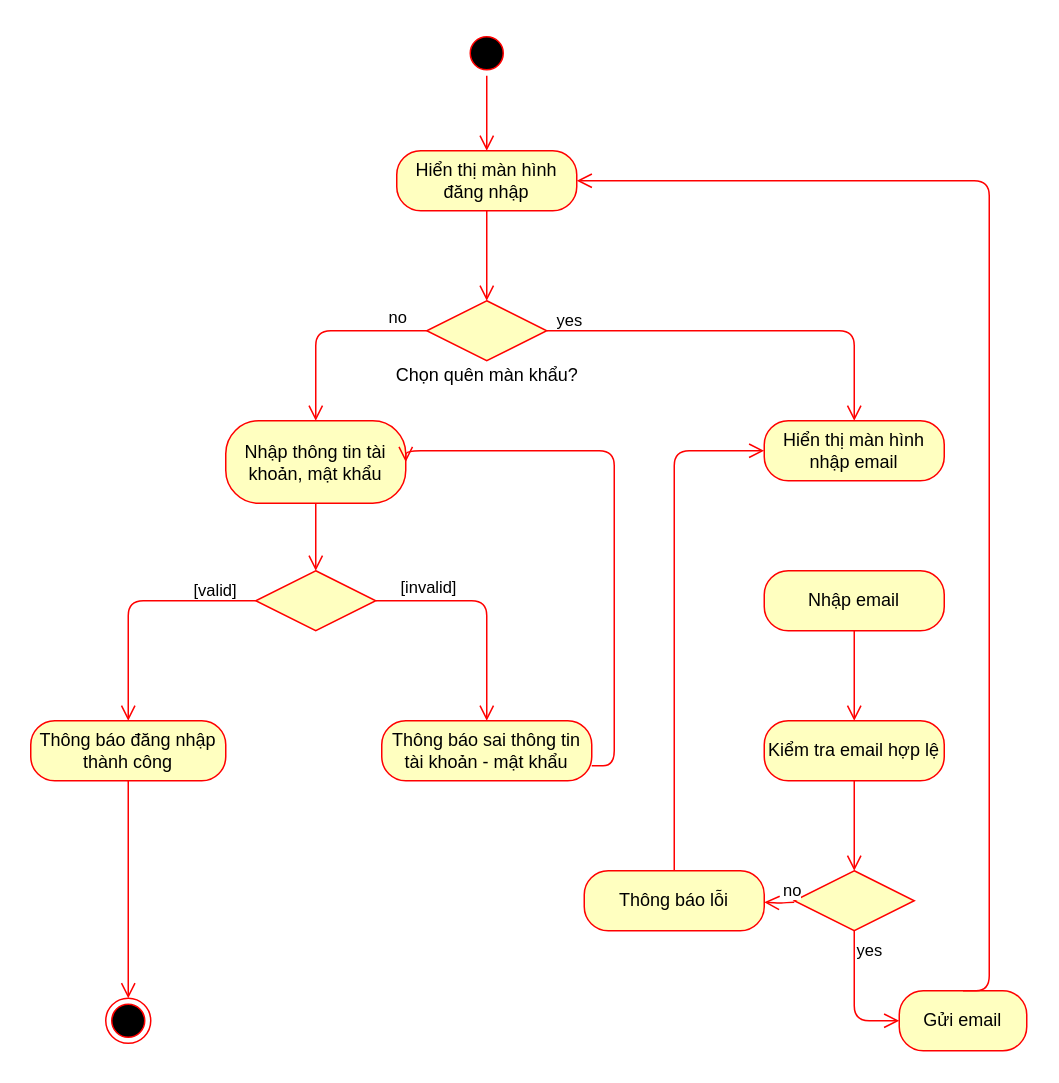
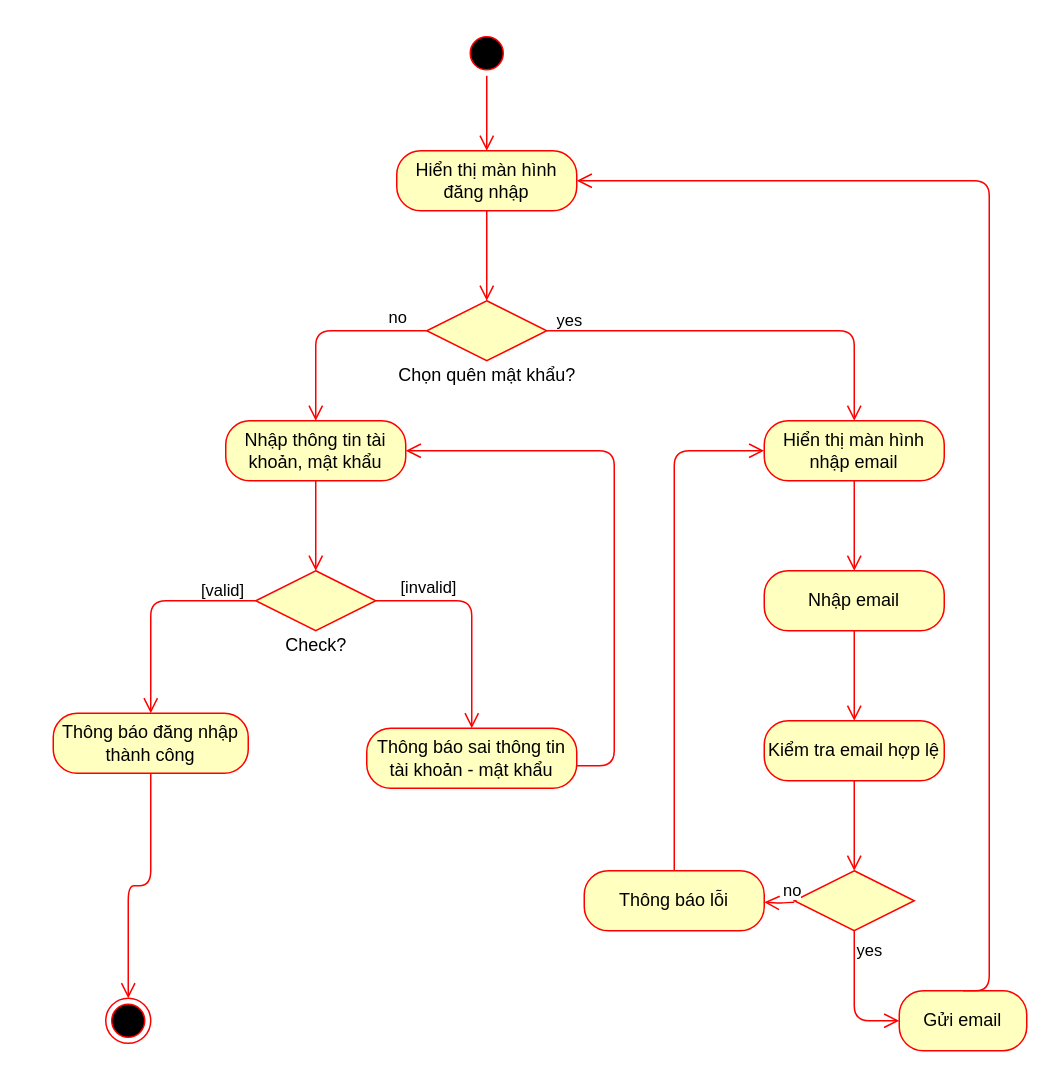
(488, 376) -> (488, 376)
(316, 462) -> (316, 451)
none -> (854, 524)
none -> (316, 646)
(128, 751) -> (151, 743)
(487, 751) -> (472, 758)
